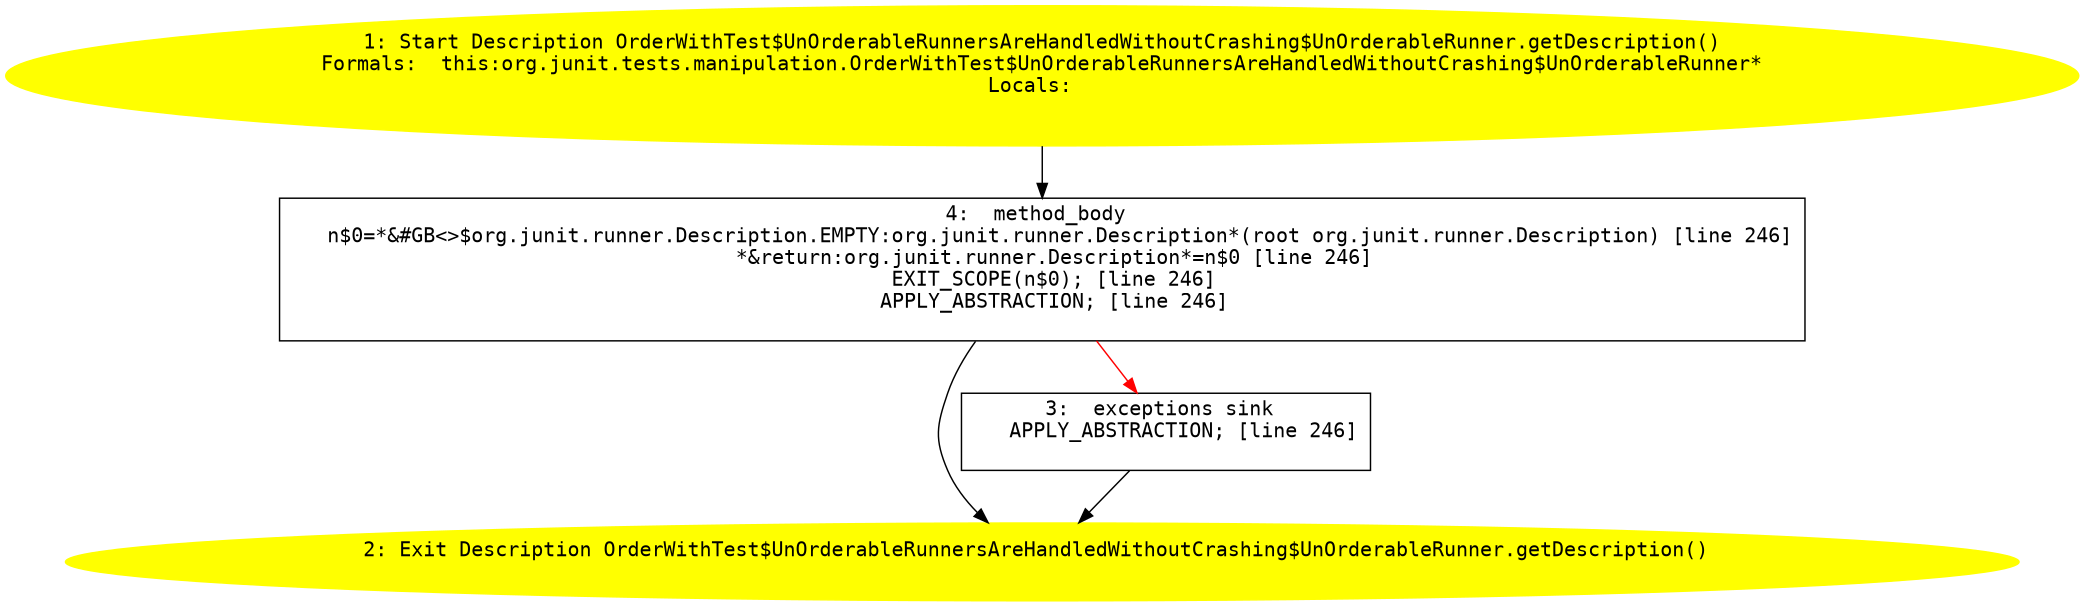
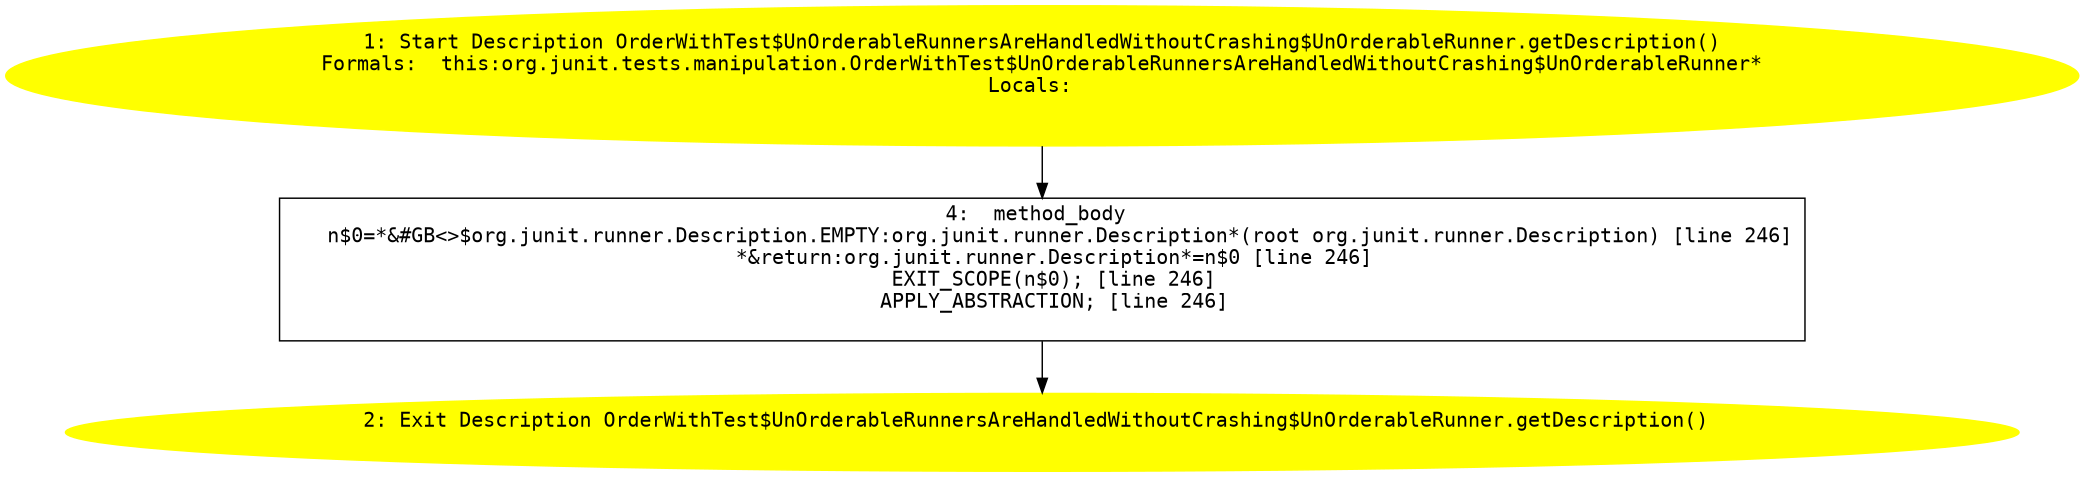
(1166, 432) -> none
